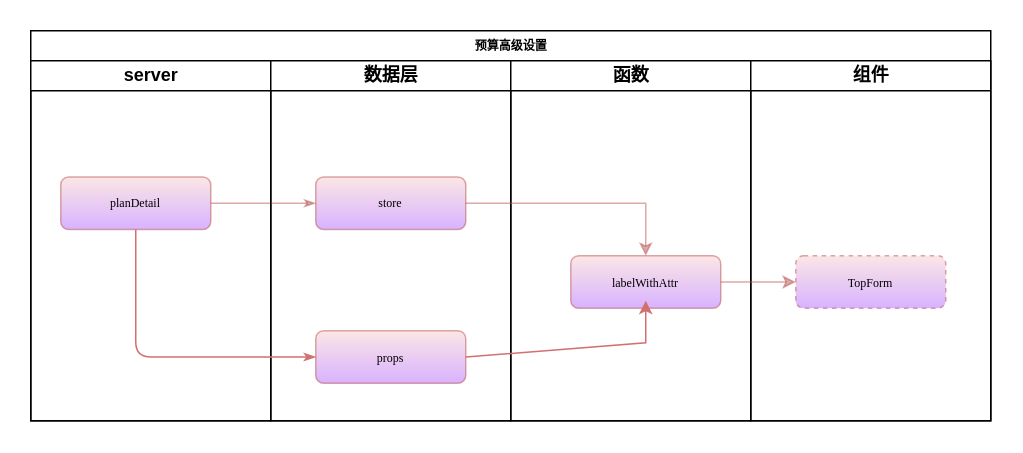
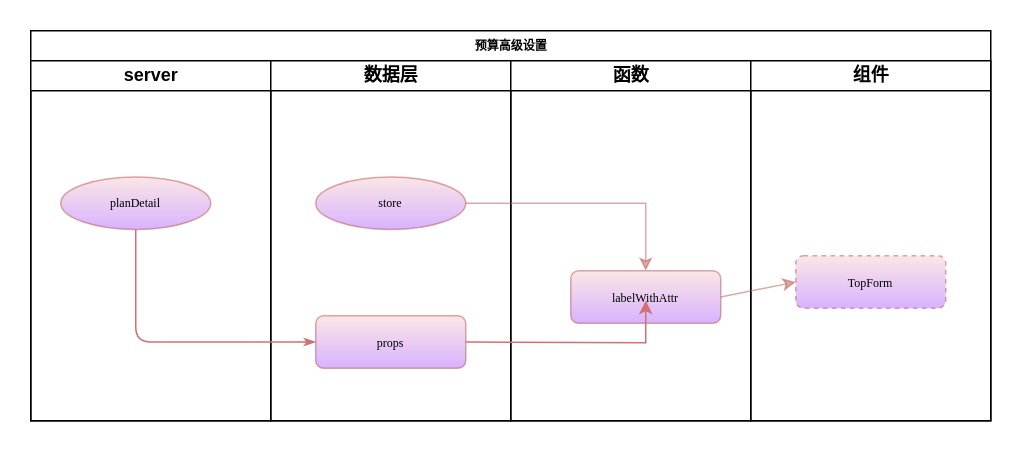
(136, 203) -> (136, 203)
(259, 203) -> none
(391, 203) -> (391, 203)
(646, 282) -> (646, 297)
(391, 357) -> (391, 342)
